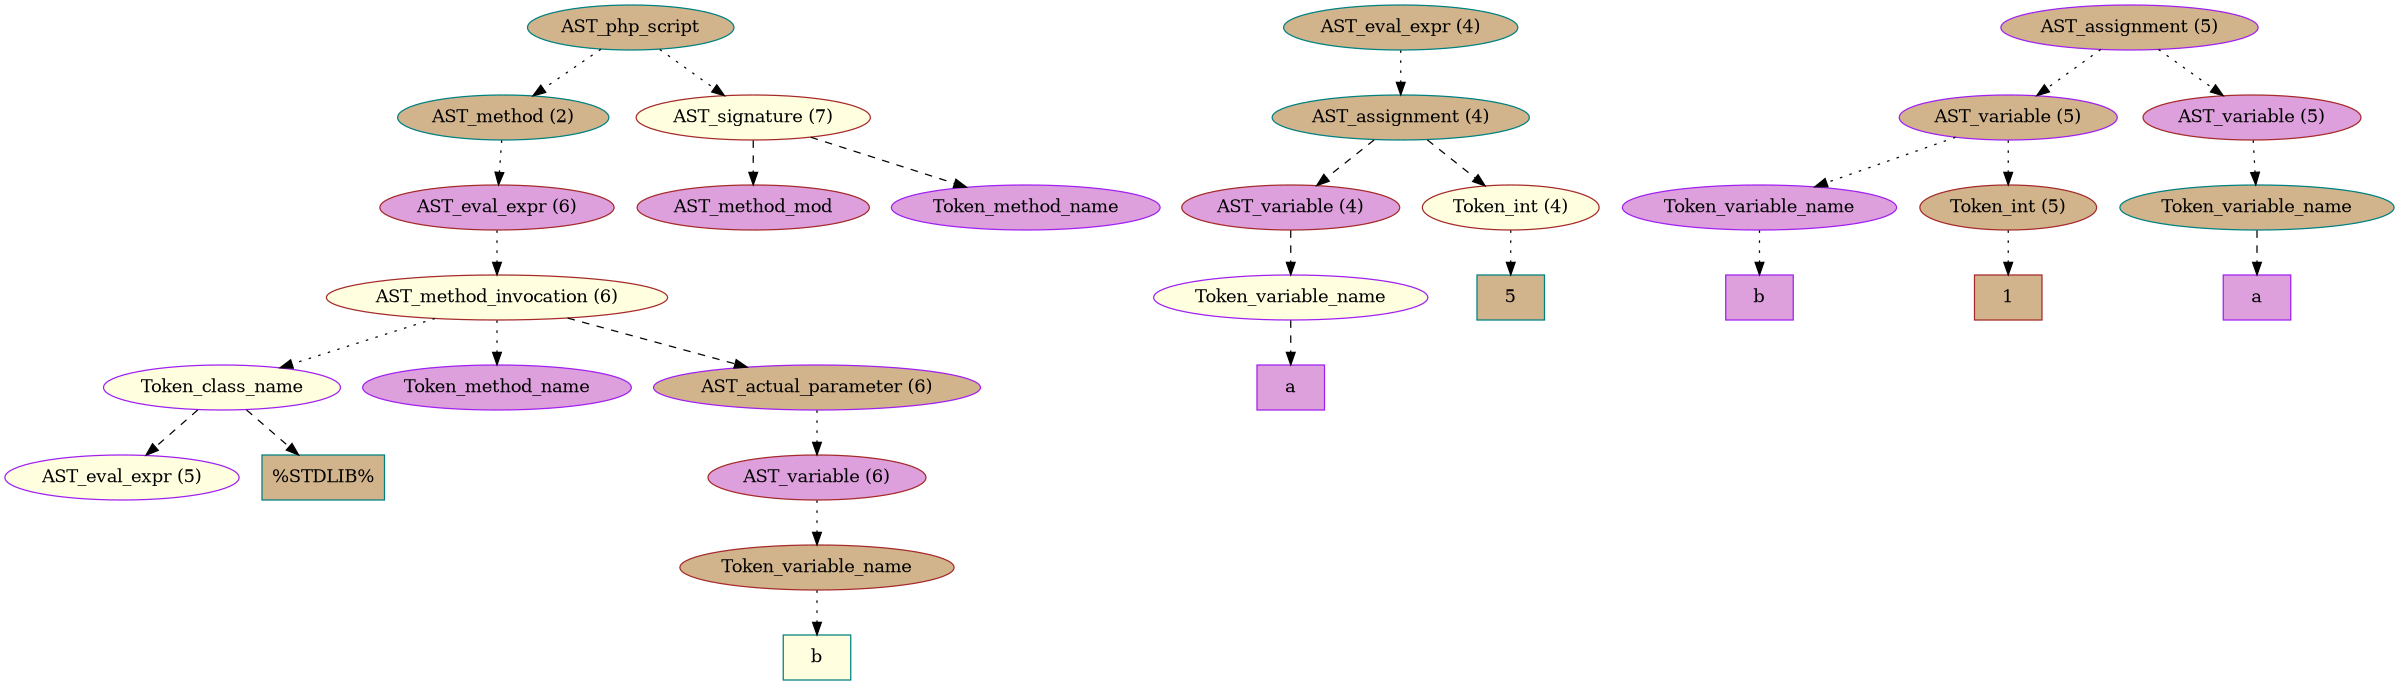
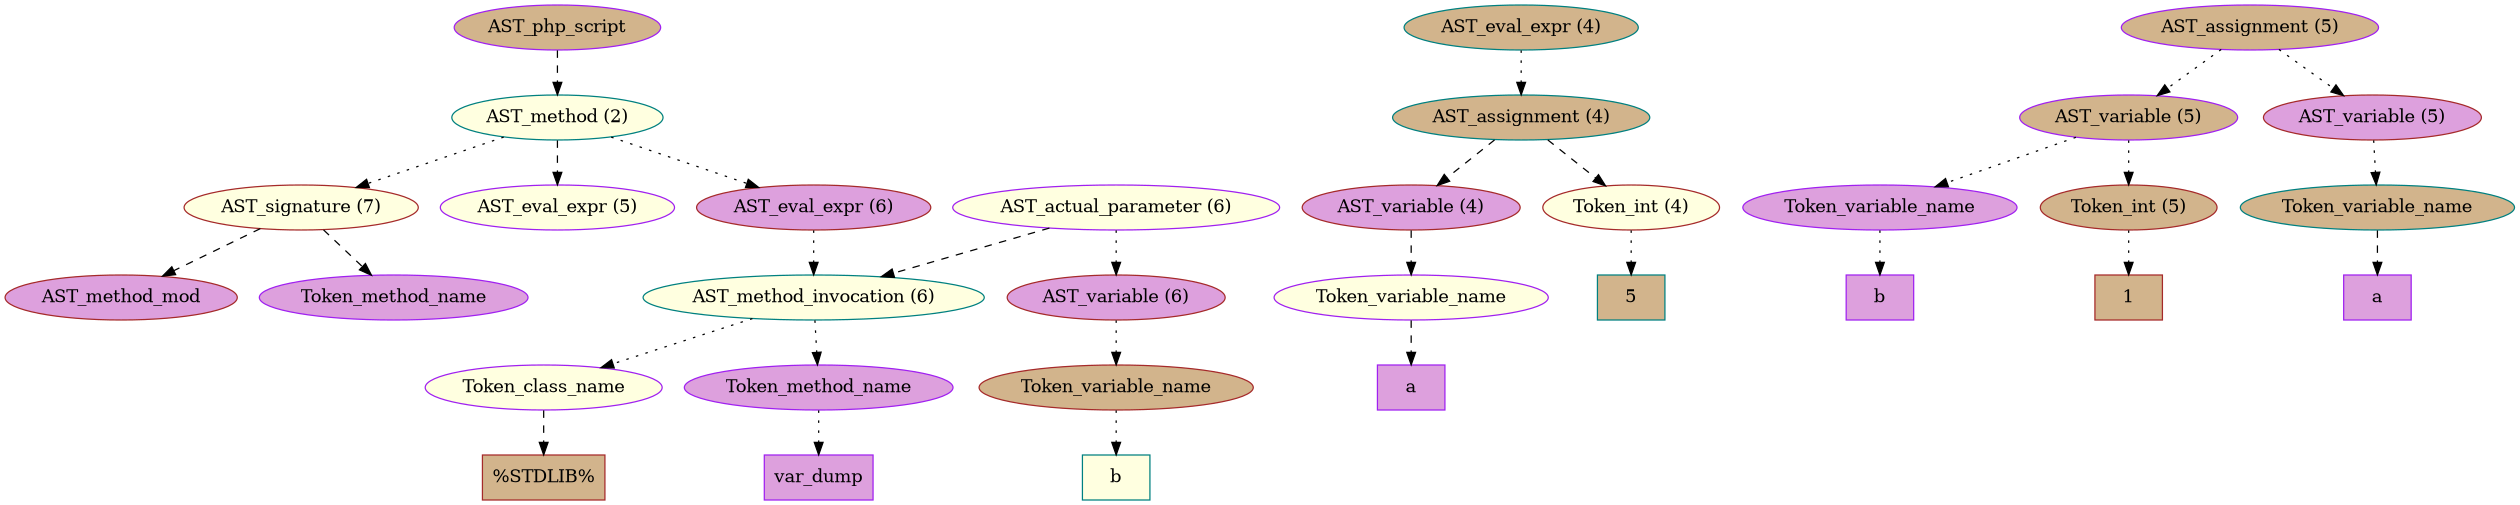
(631, 28) -> (557, 28)
(572, 69) -> (557, 66)
(687, 69) -> (436, 160)
(503, 118) -> (557, 118)
(497, 298) -> (814, 298)
(651, 341) -> (971, 251)
(817, 388) -> (1116, 208)
(177, 428) -> (557, 156)
(323, 478) -> (544, 478)
none -> (819, 478)
